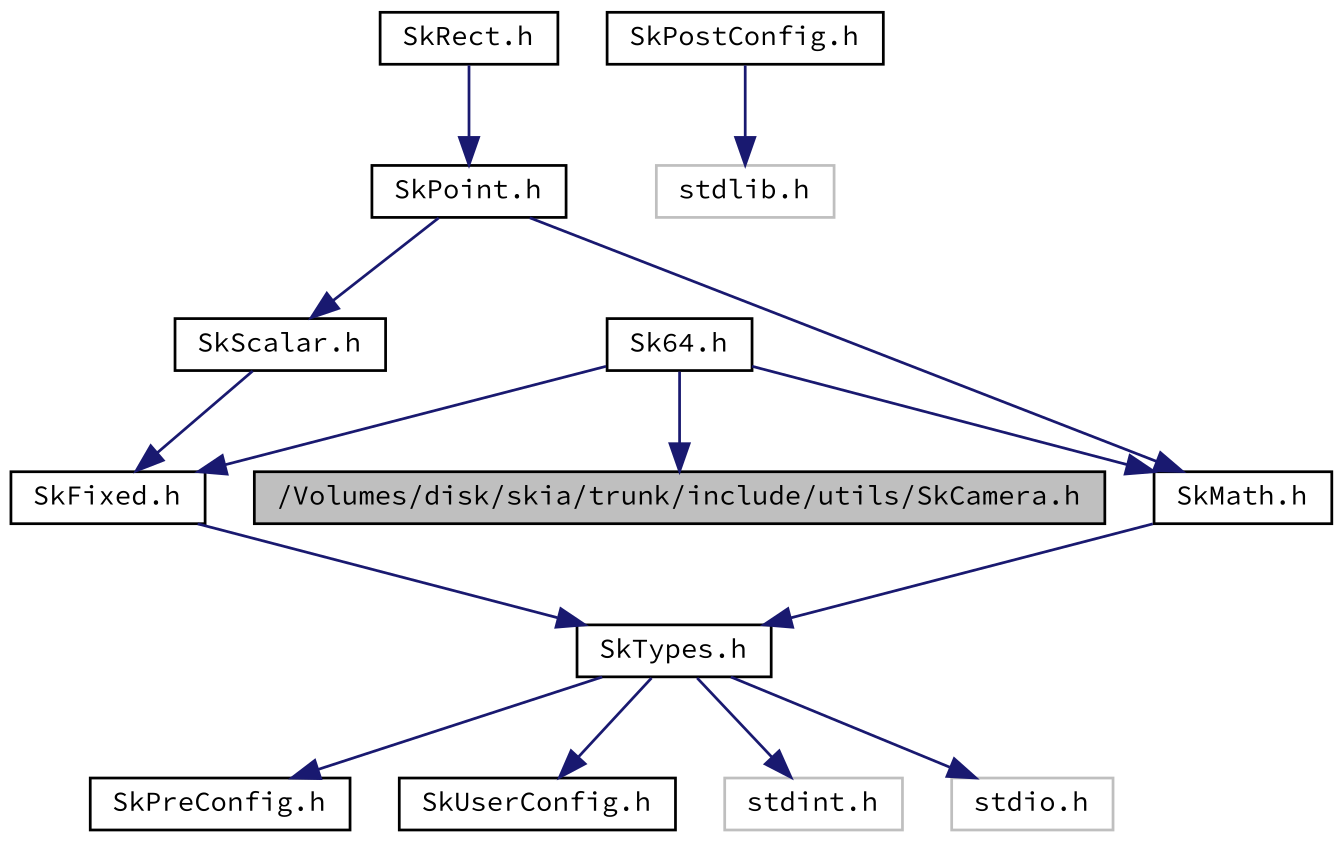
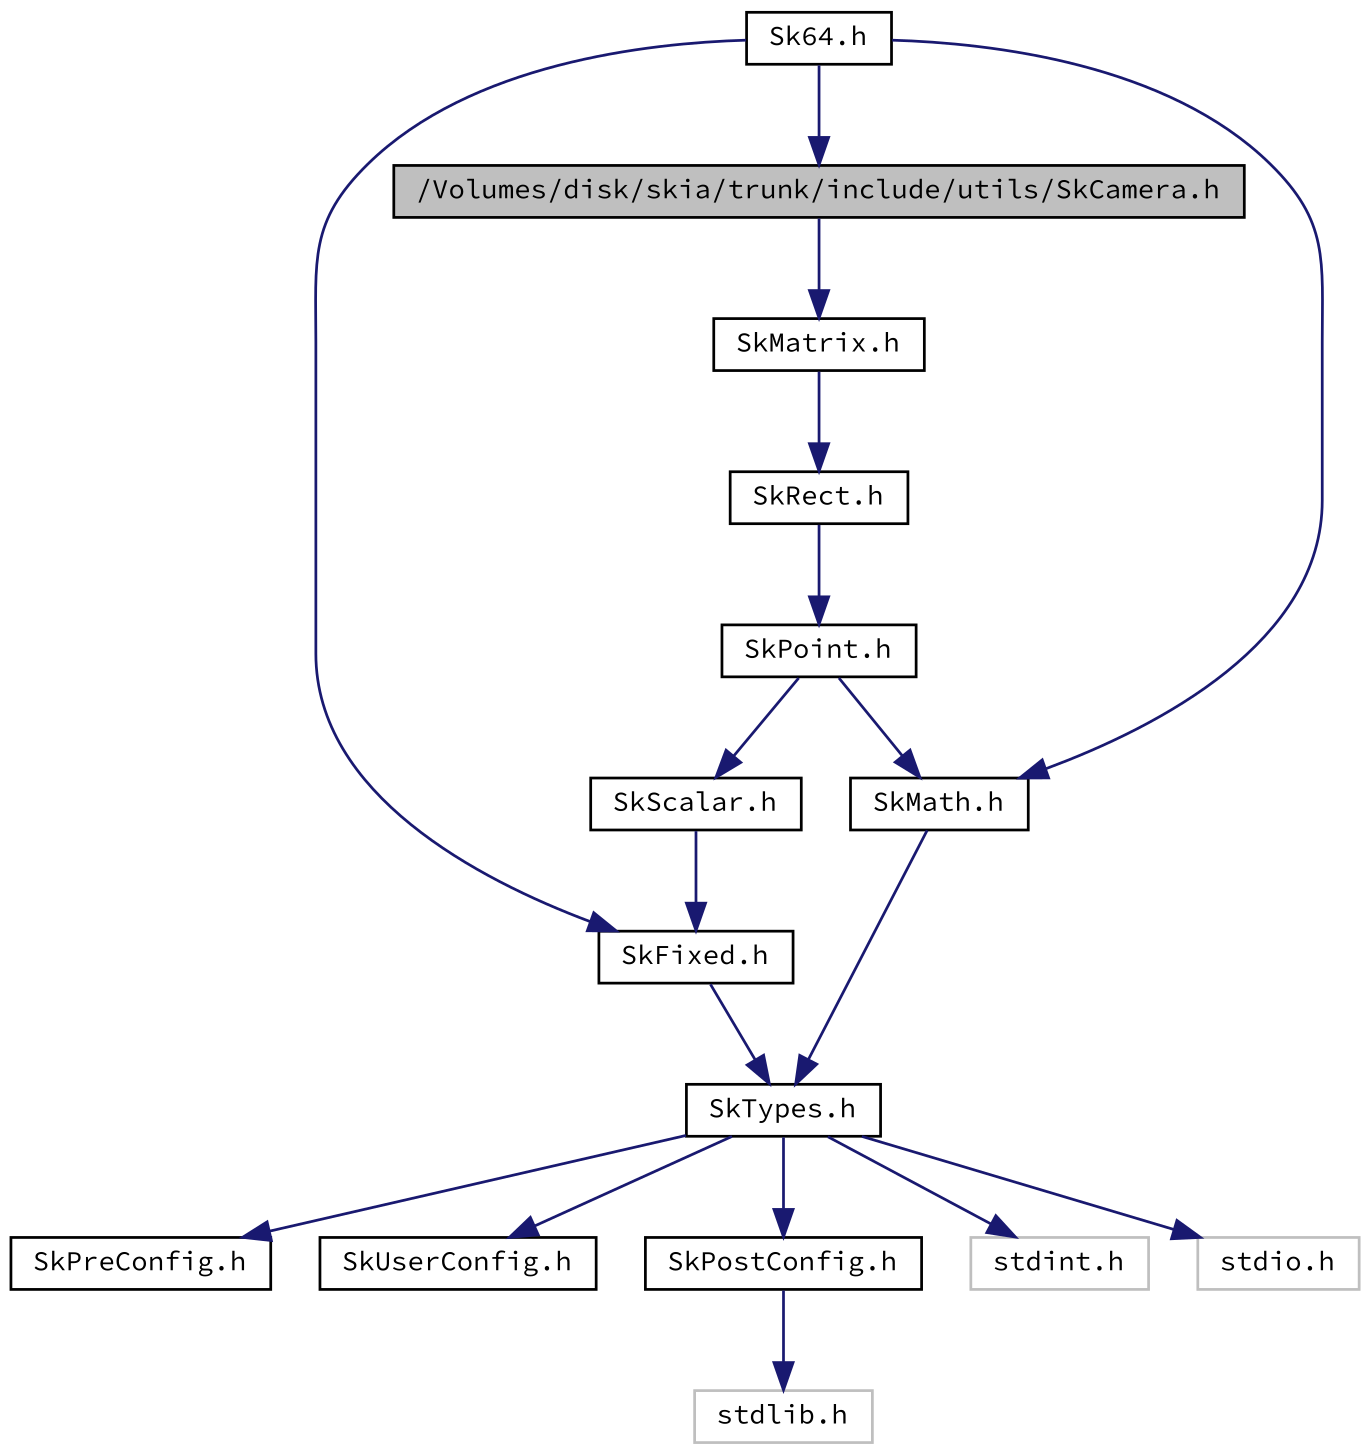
none -> (819, 345)
none -> (783, 1173)
